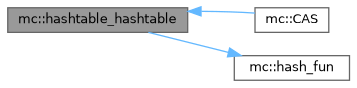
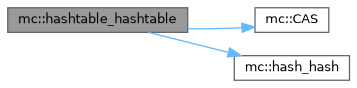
(228, 12) -> (215, 29)
(292, 68) -> (292, 68)
